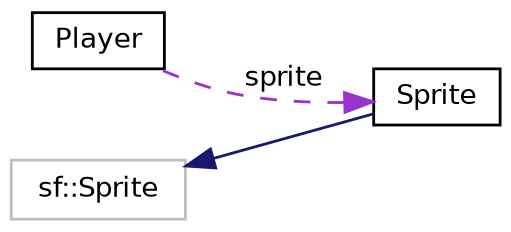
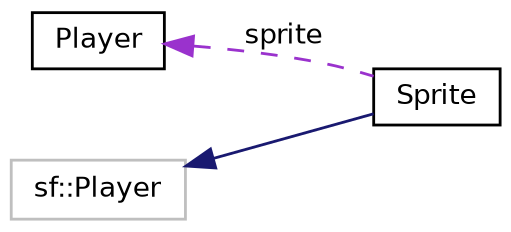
(248, 96) -> (285, 57)
(98, 190) -> (98, 190)
